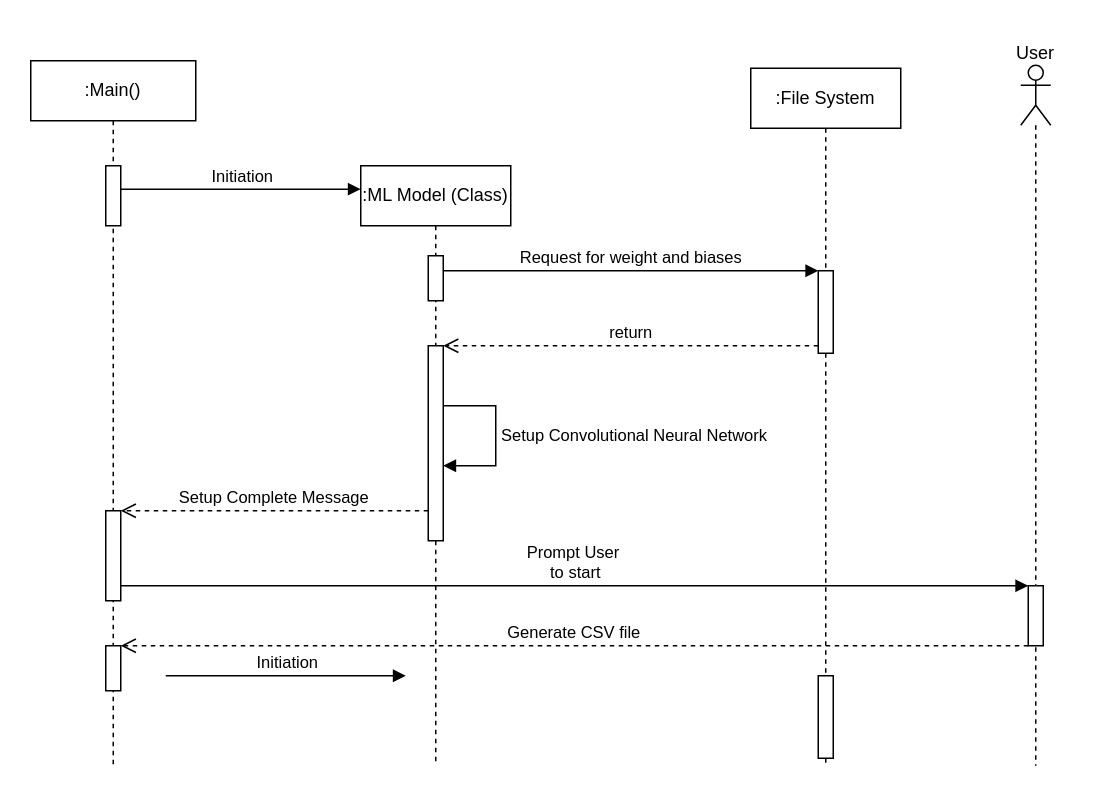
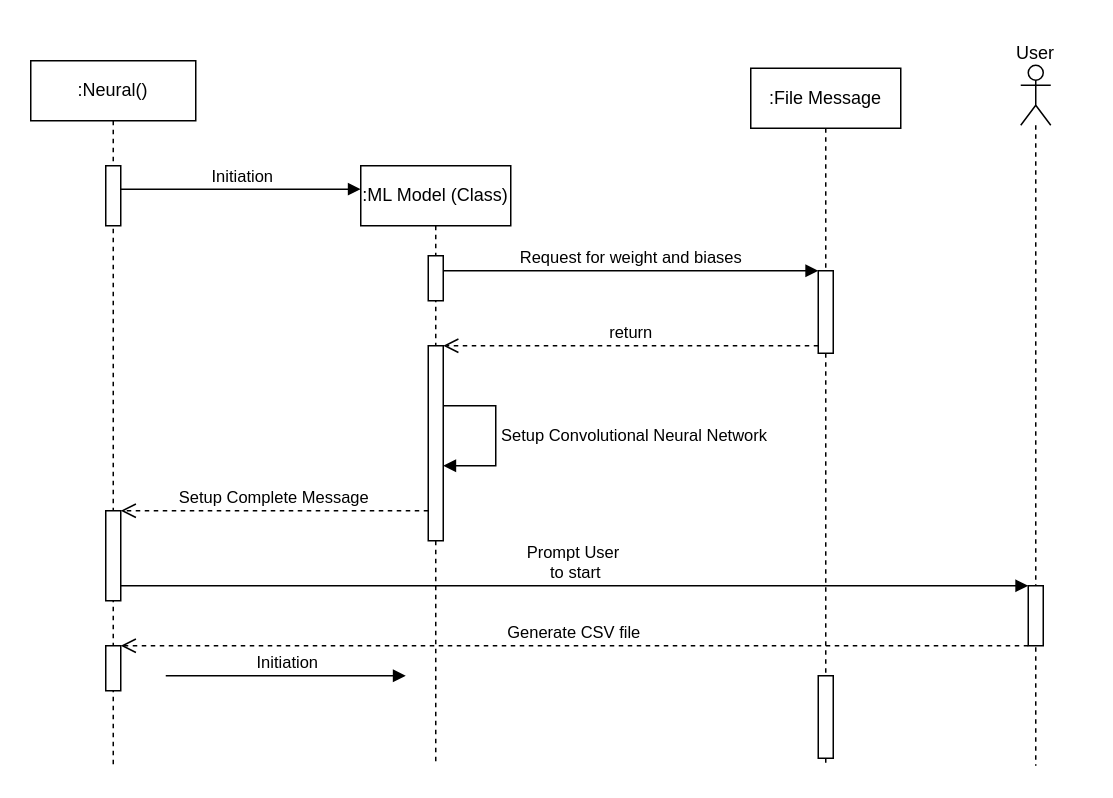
(113, 91) -> (113, 91)
(826, 98) -> (826, 98)
